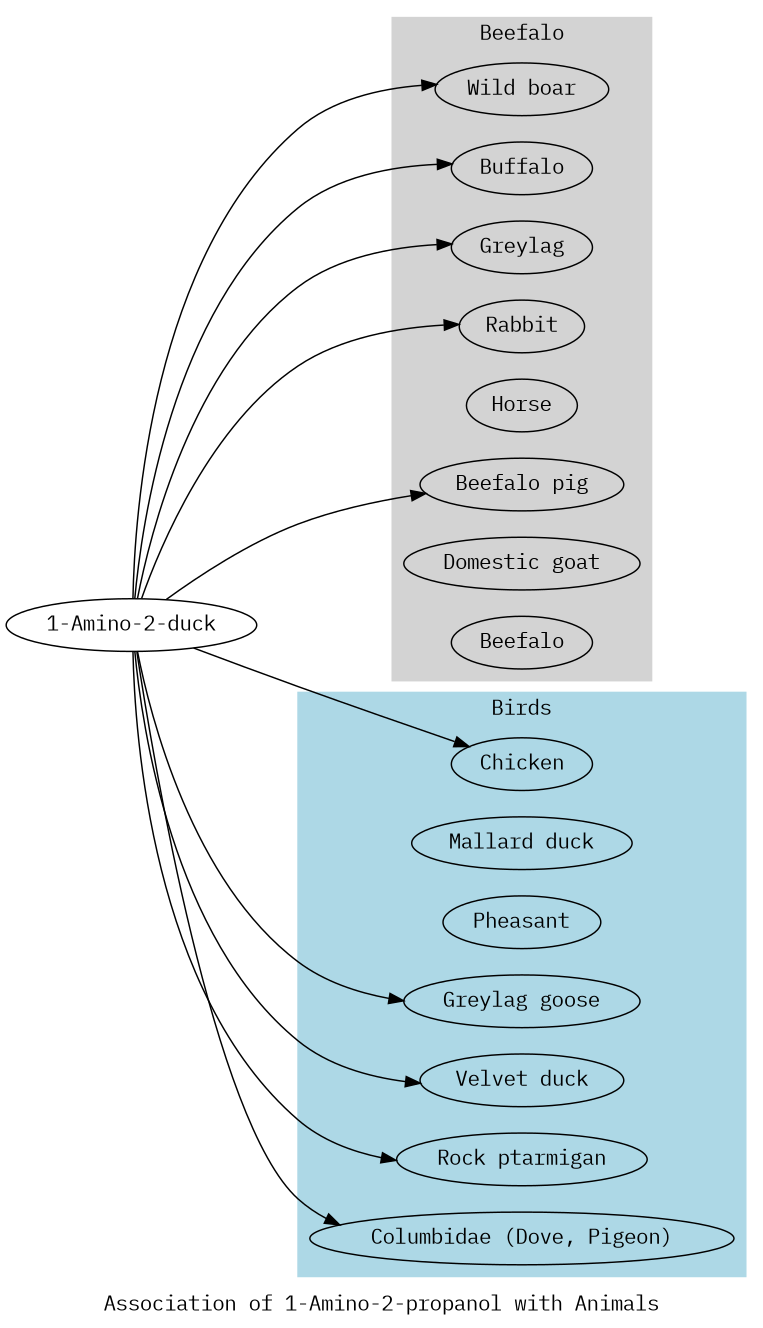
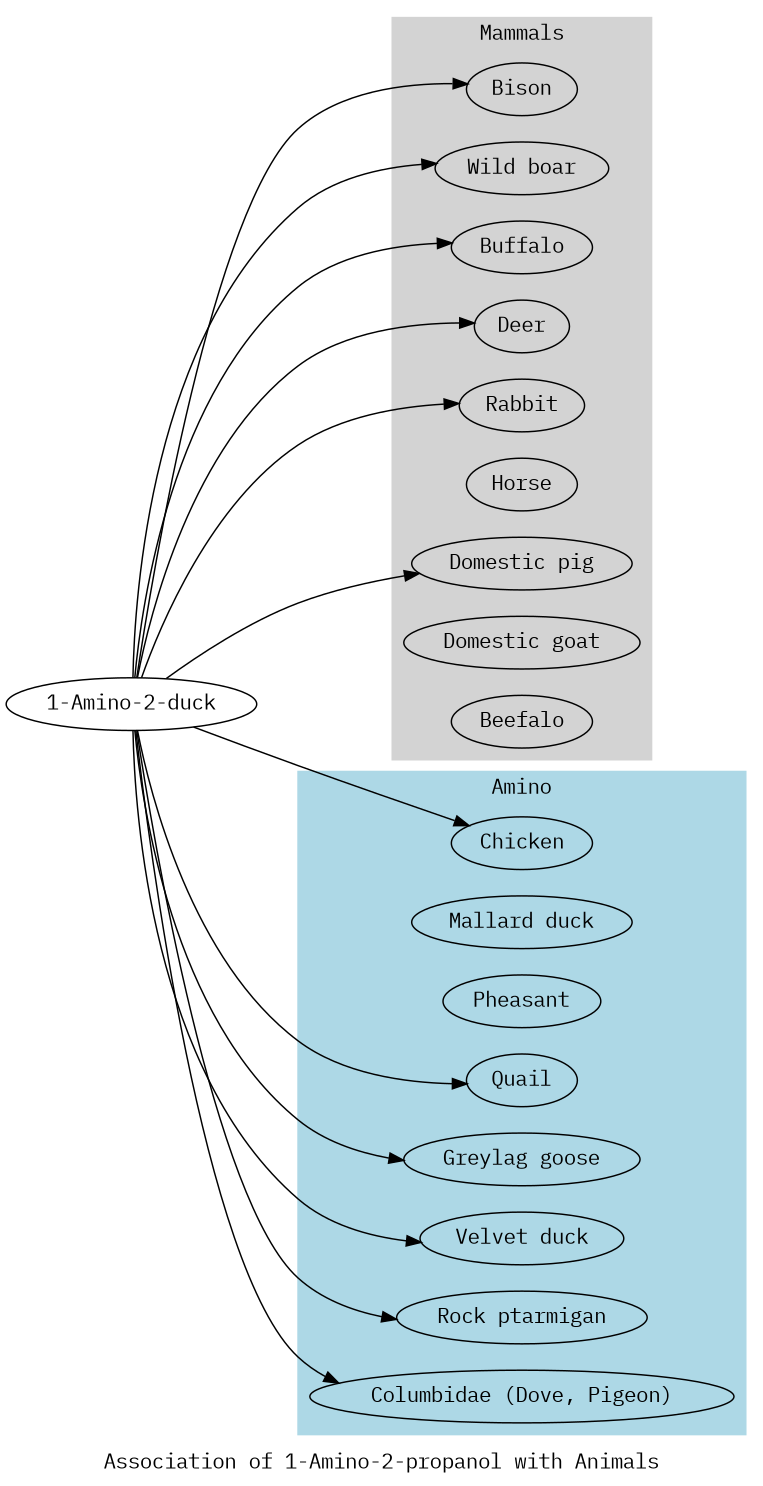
(522, 34) -> (522, 34)
none -> (522, 89)
(522, 247) -> (522, 326)
(522, 485) -> (522, 564)
(522, 709) -> (522, 788)
none -> (522, 1080)
